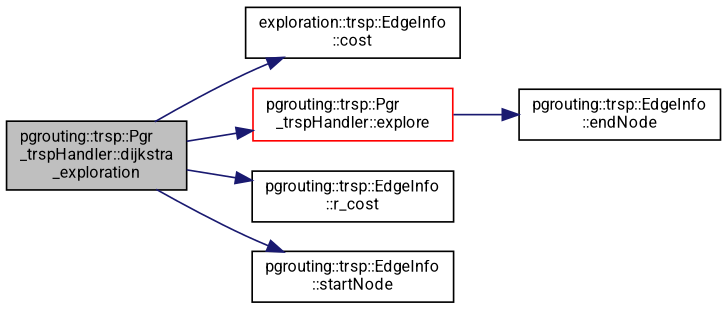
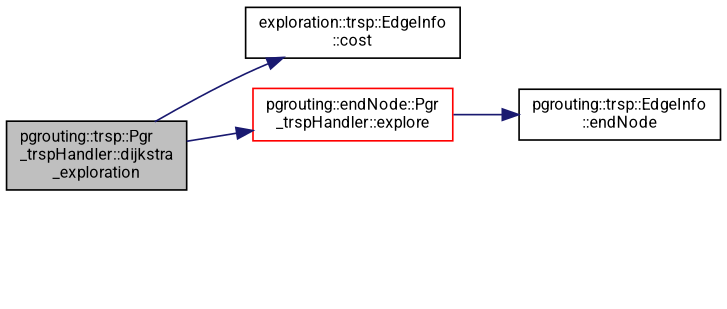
(353, 115) -> (353, 115)
(353, 197) -> none
(353, 277) -> none
